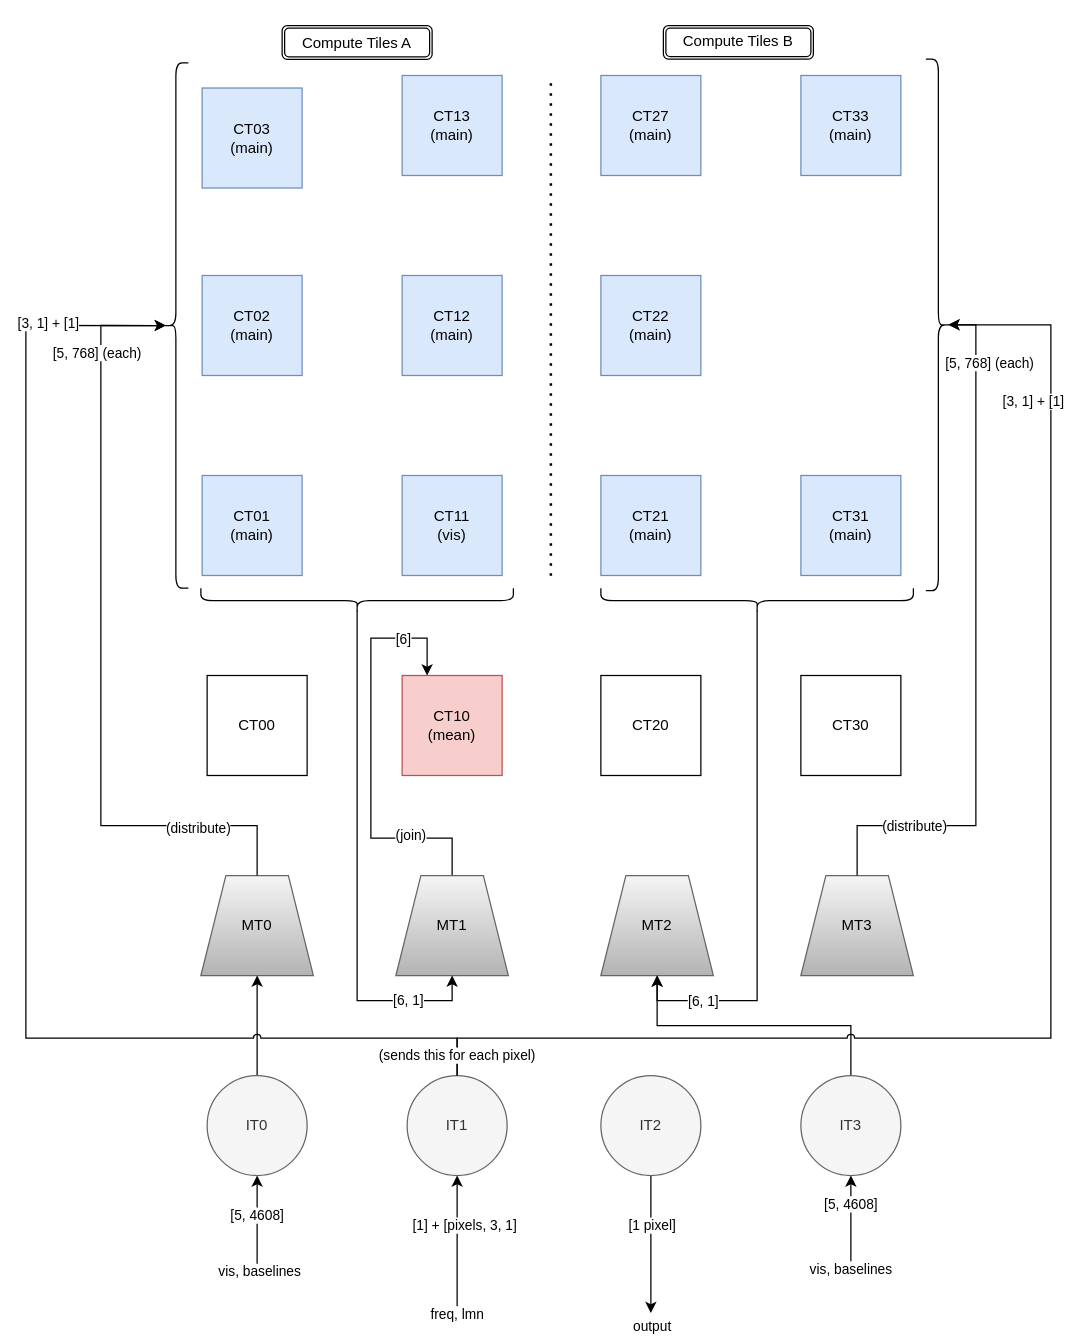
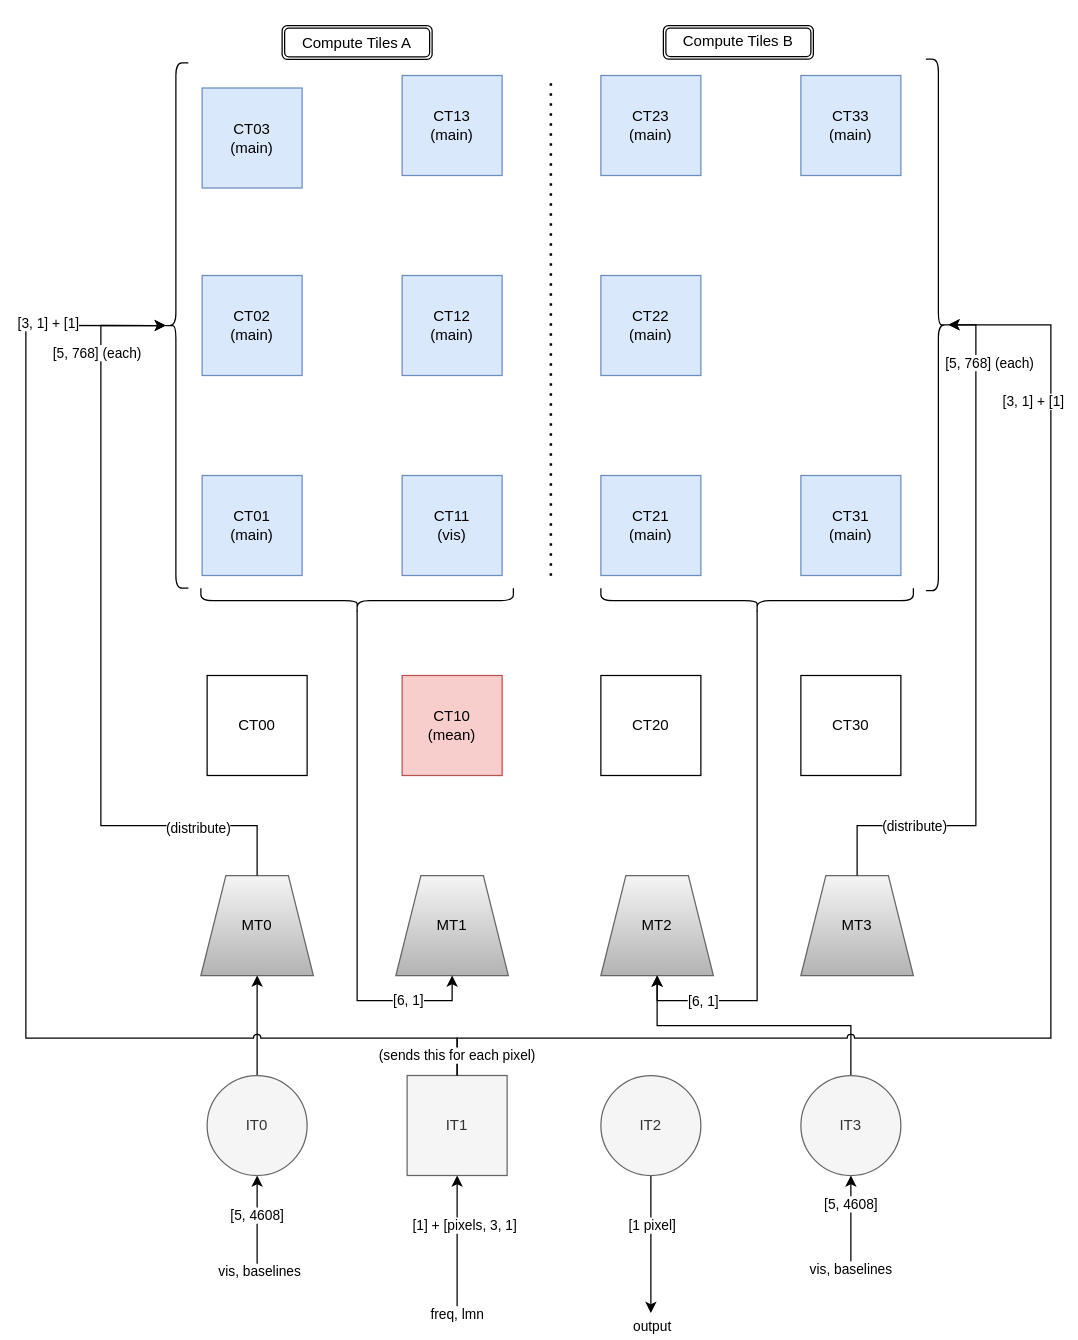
(651, 126) -> (651, 126)
(371, 755) -> none
(457, 1126) -> (457, 1126)
